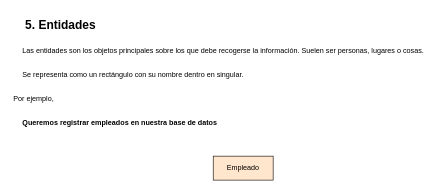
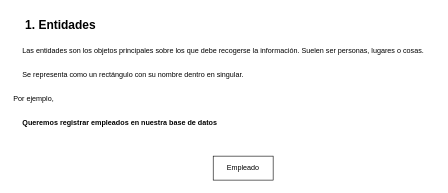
(61, 24) -> (61, 24)
(243, 168) -> (243, 168)
